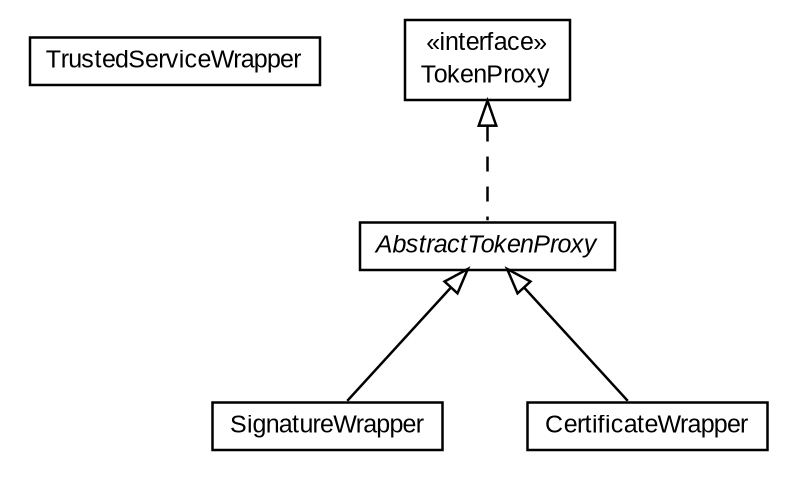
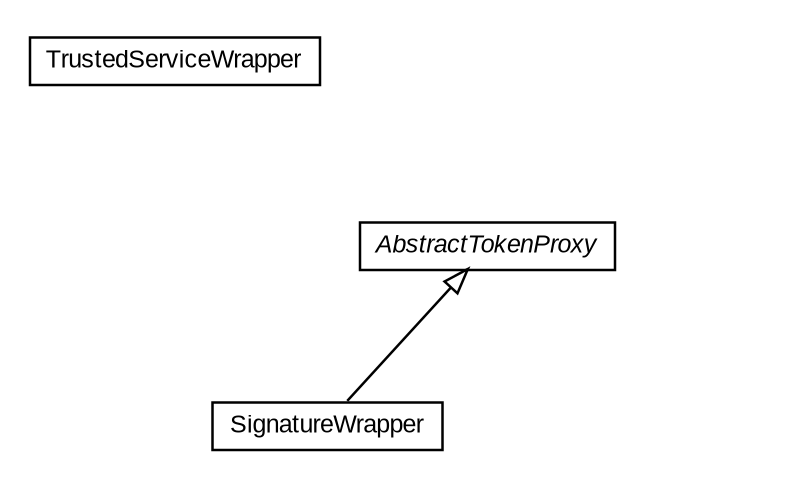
(488, 60) -> none
(648, 425) -> none
